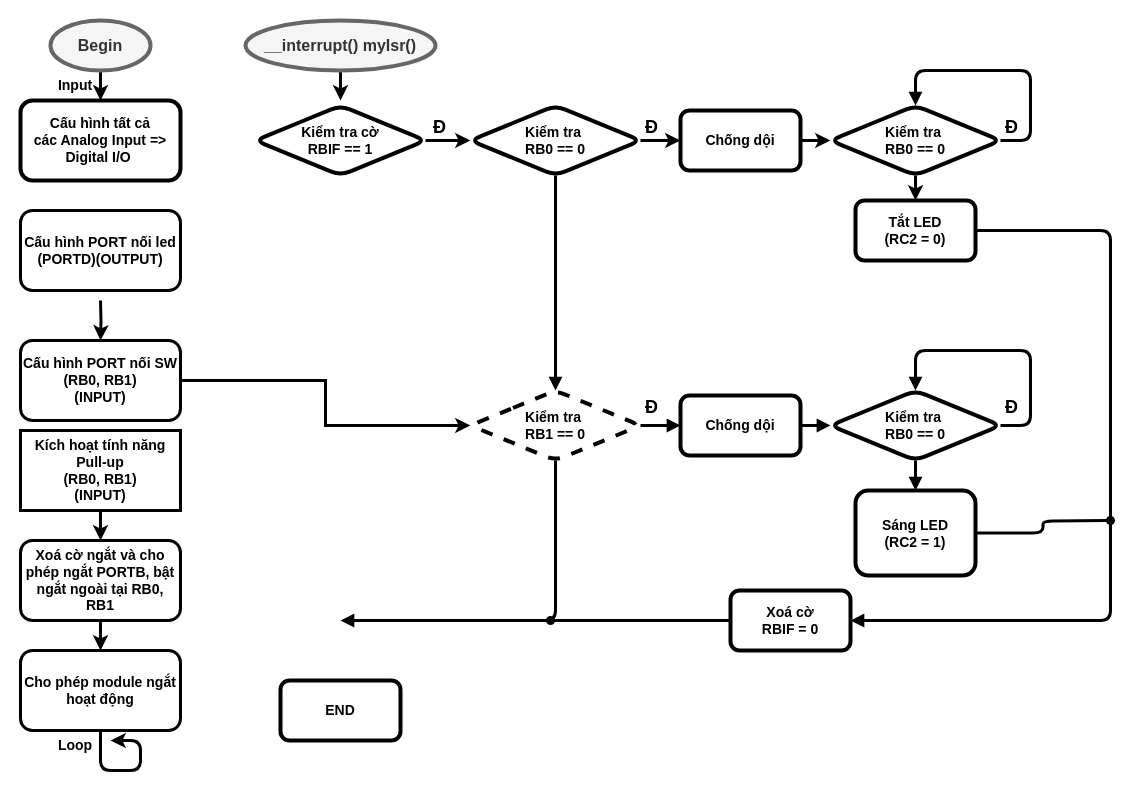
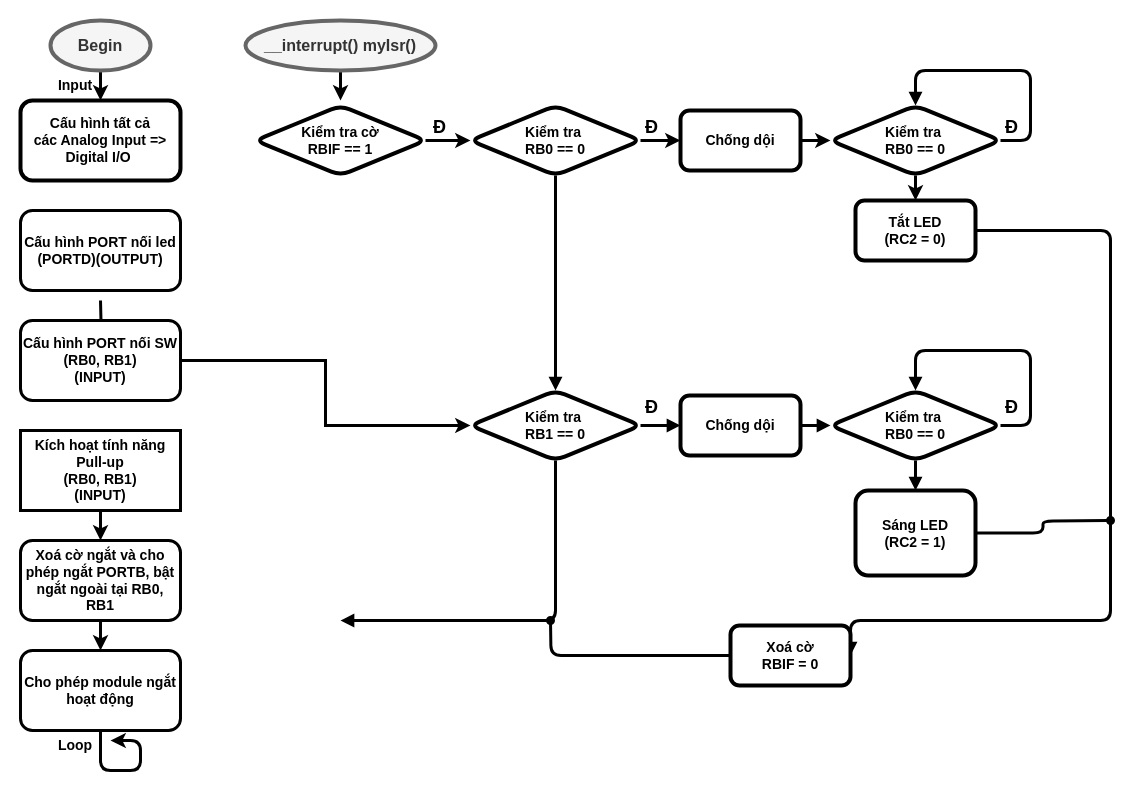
(101, 381) -> (101, 361)
(556, 426) -> (556, 426)
(791, 621) -> (791, 656)
(341, 711) -> none
